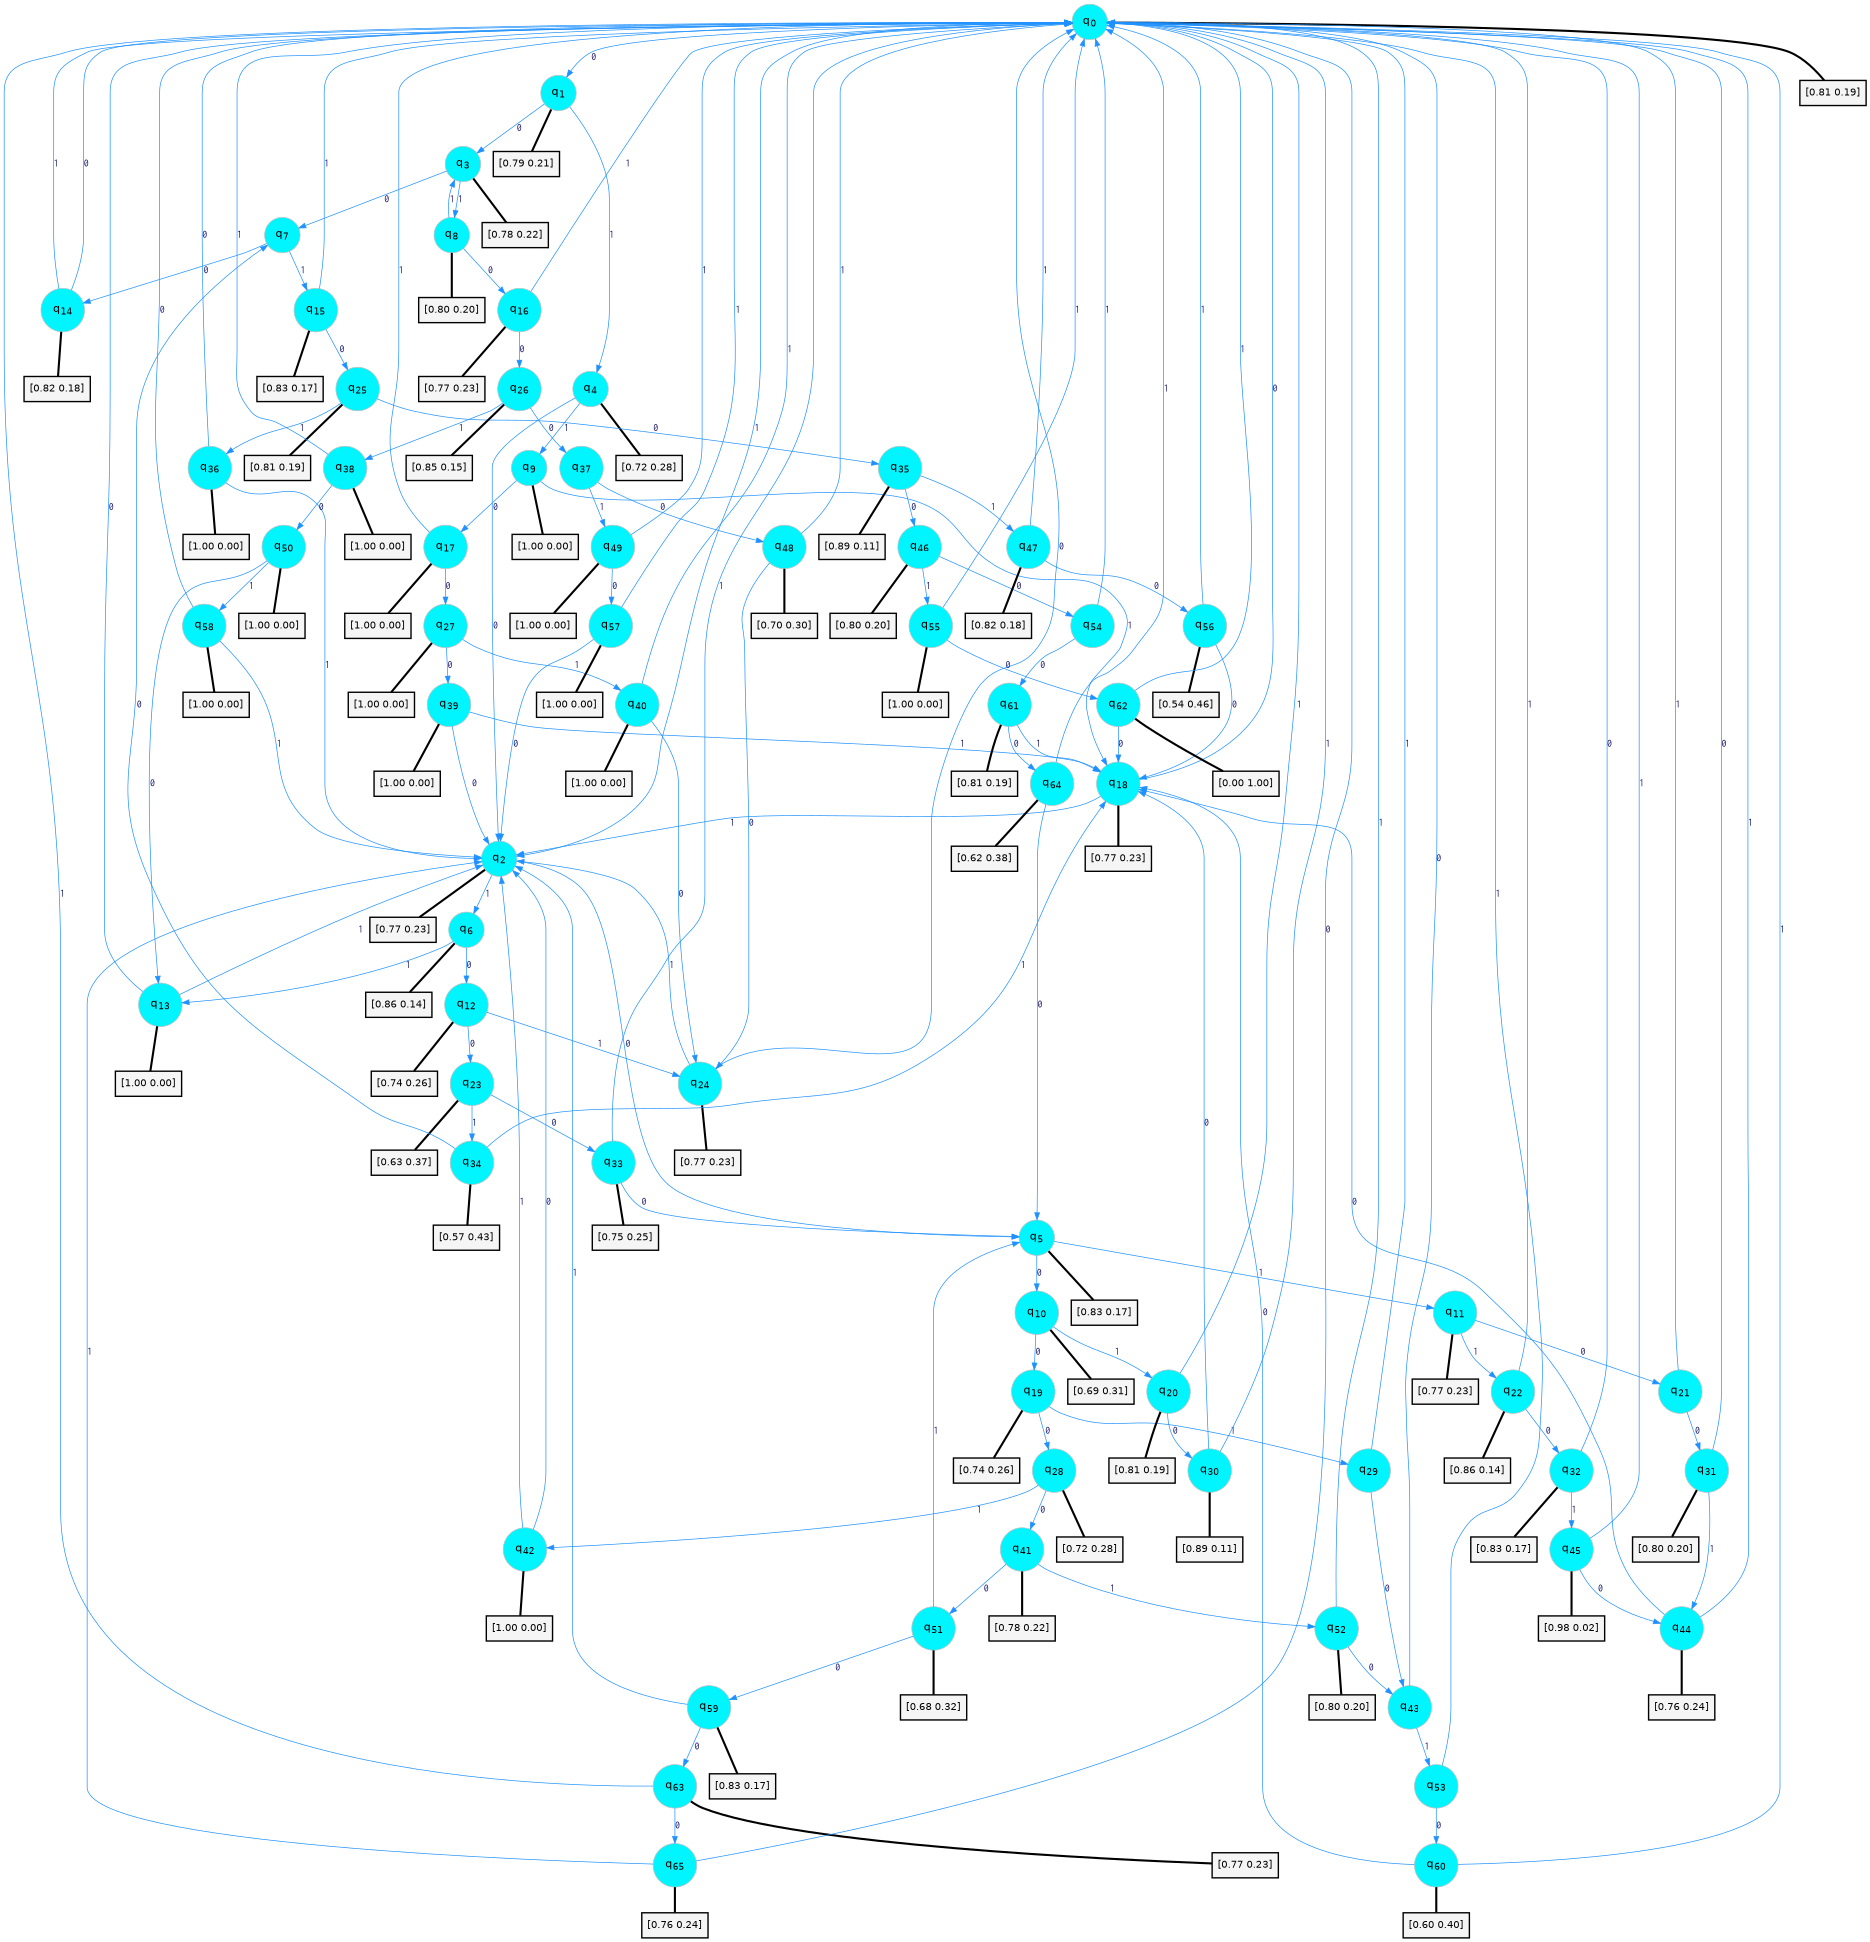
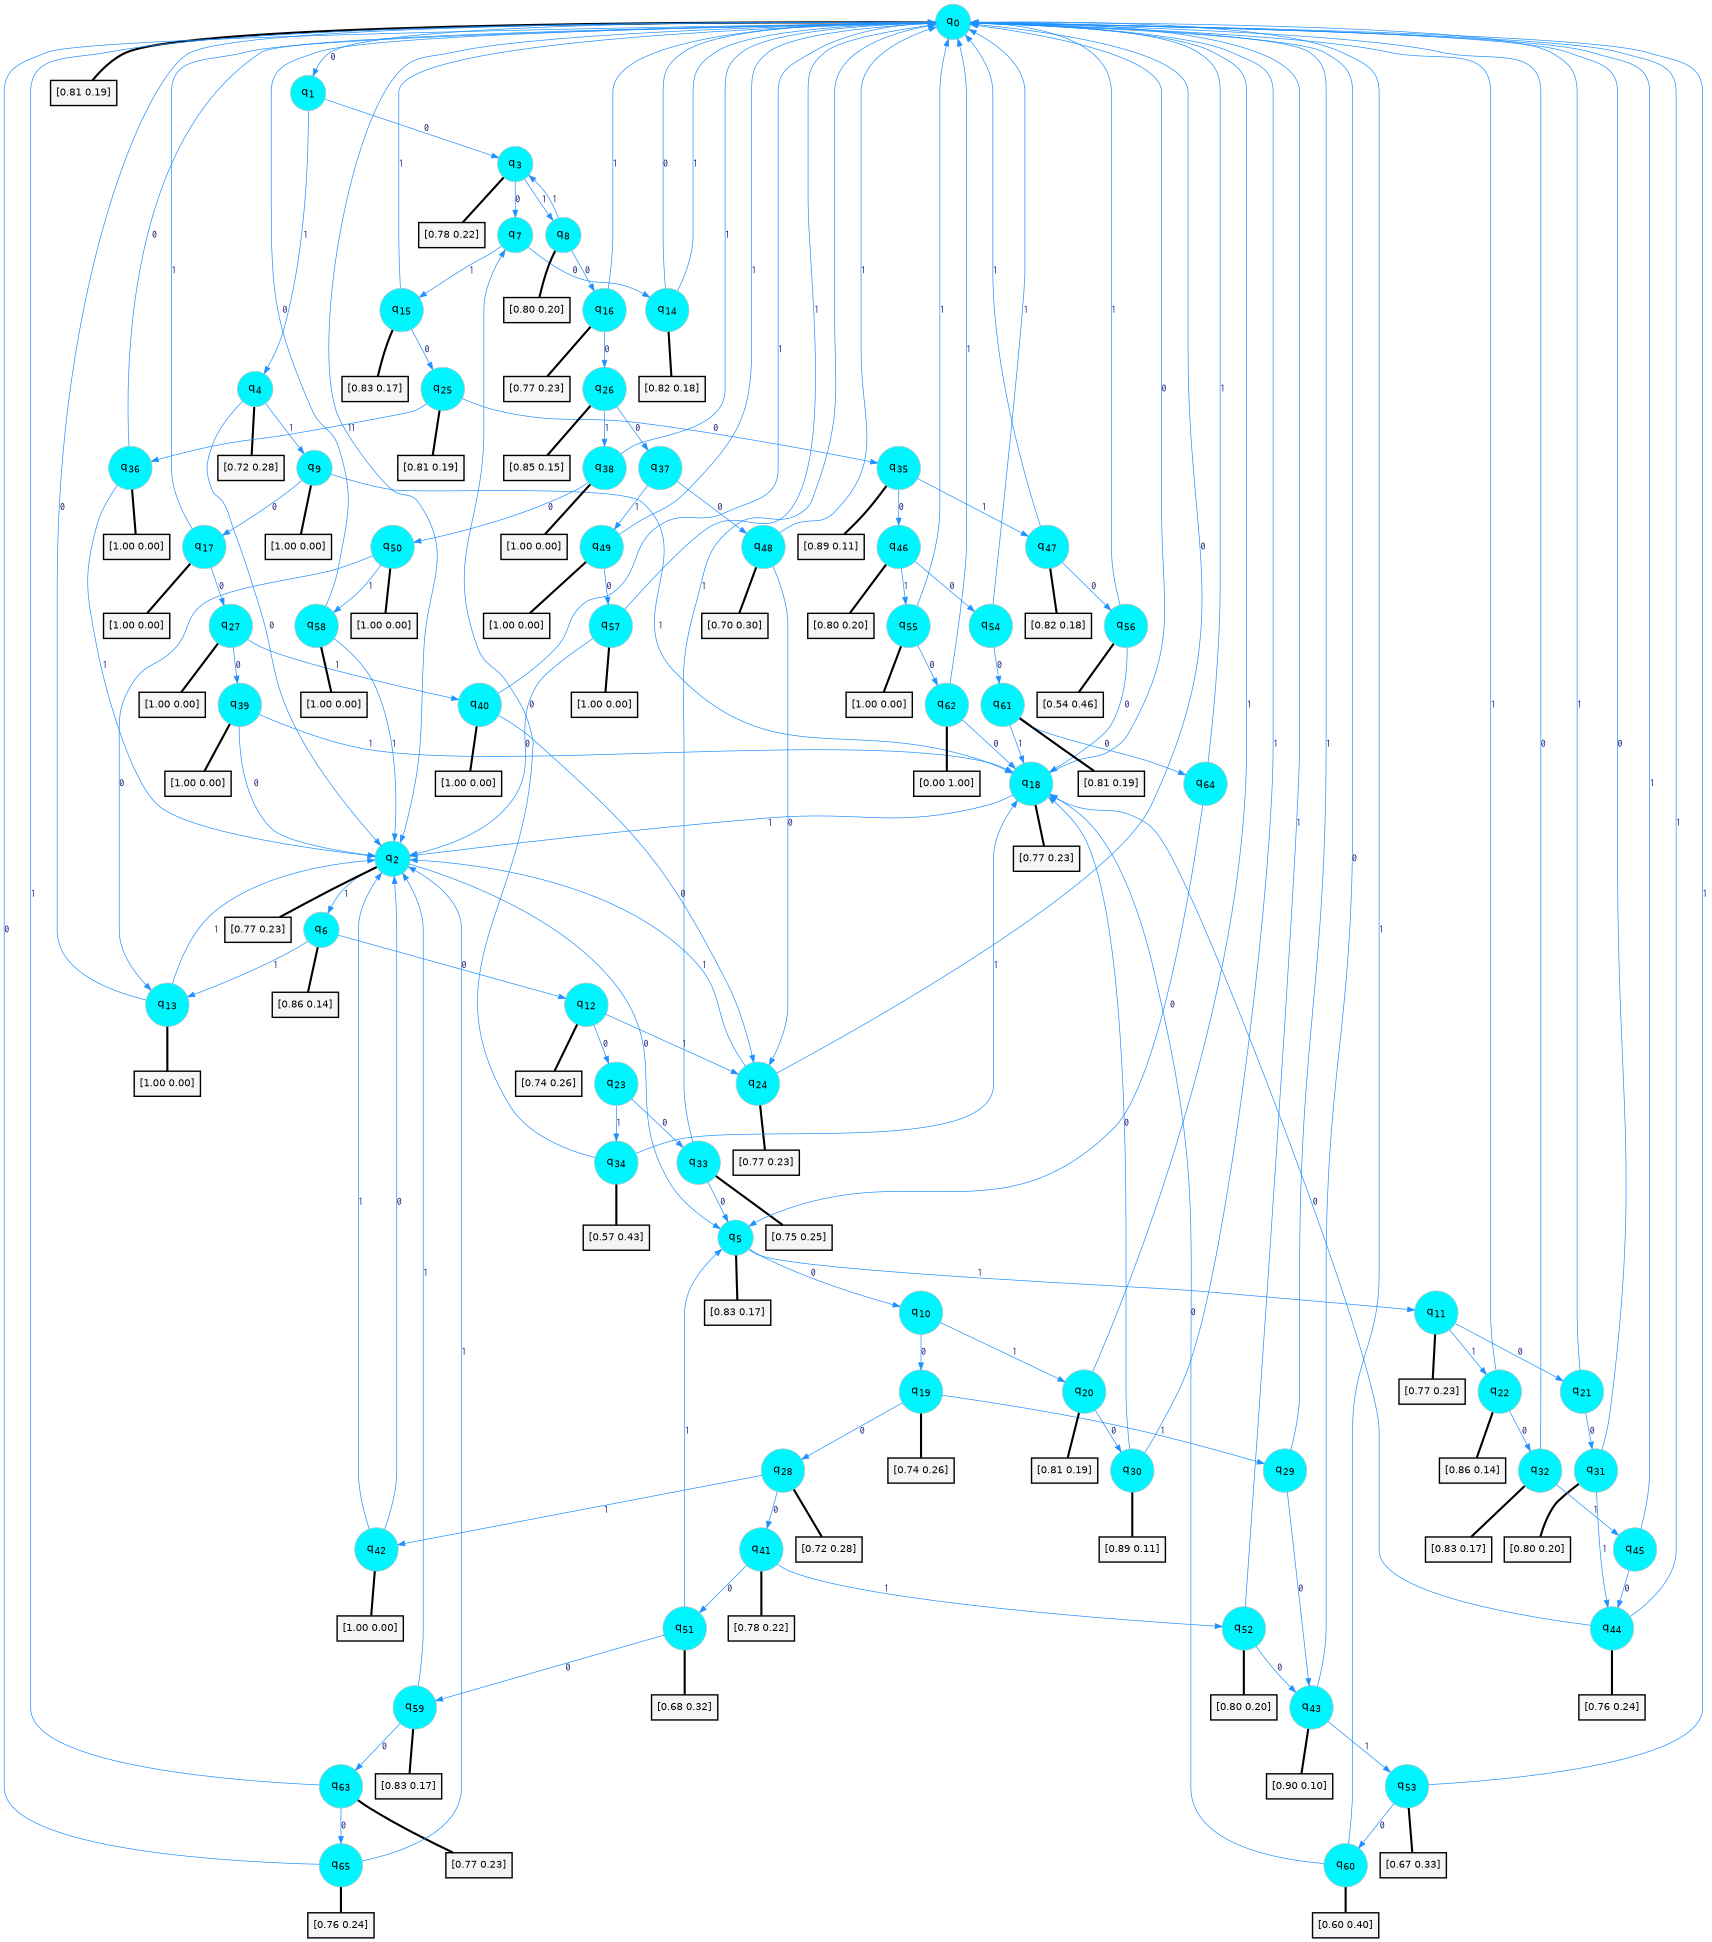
(526, 164) -> none
(984, 859) -> none
(404, 1163) -> none
(1101, 1392) -> none
(1572, 1628) -> none
none -> (1300, 1786)
none -> (1413, 1865)
